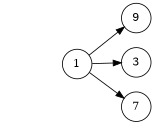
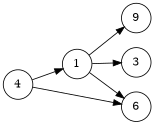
none -> (18, 85)
(136, 107) -> (136, 107)
